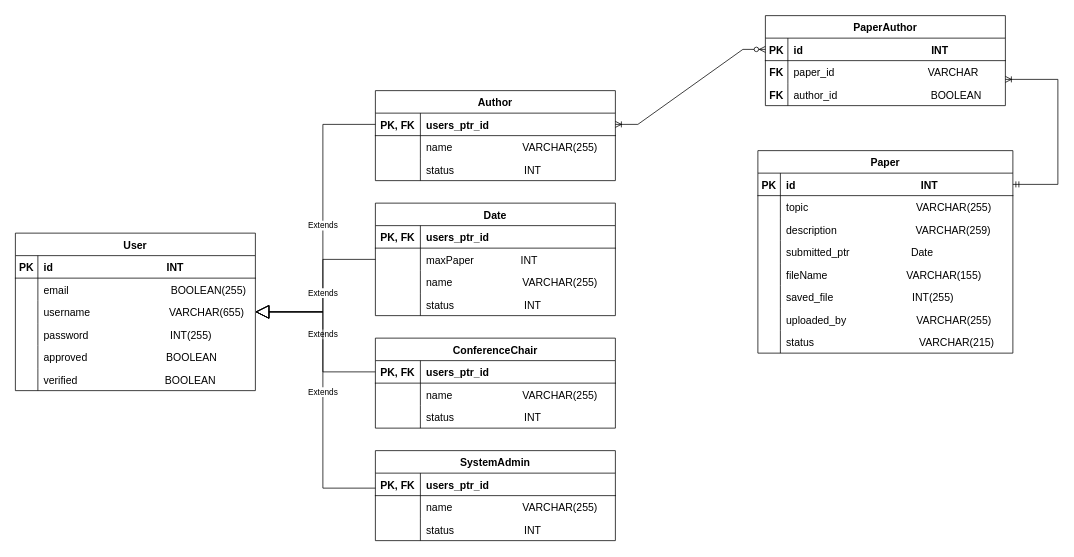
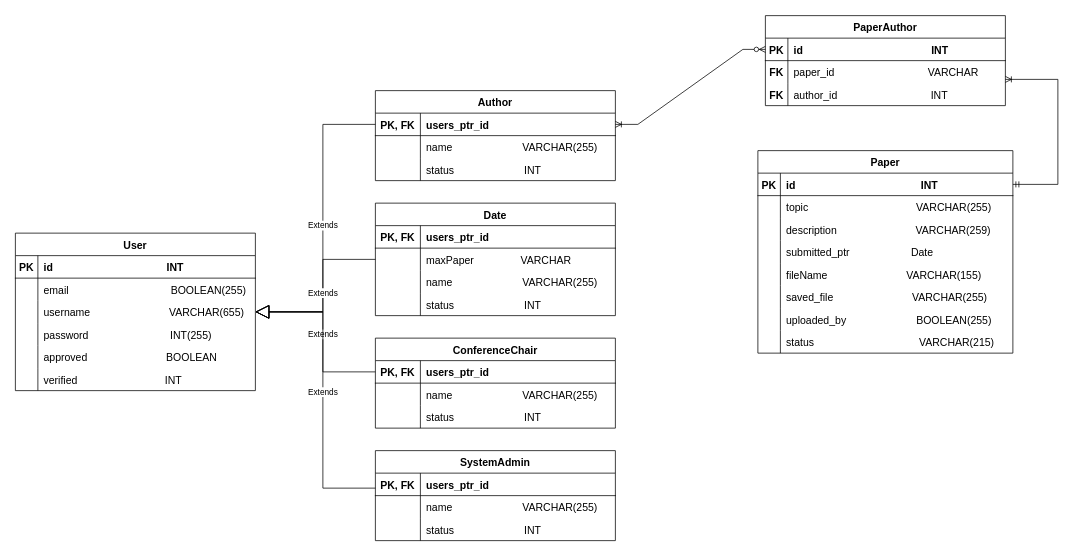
(933, 95) -> (921, 95)
(494, 260) -> (506, 260)
(898, 297) -> (910, 297)
(923, 320) -> (923, 320)
(153, 380) -> (141, 380)
